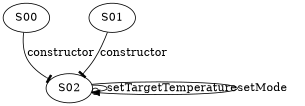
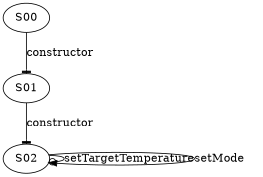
(27, 59) -> (26, 51)
